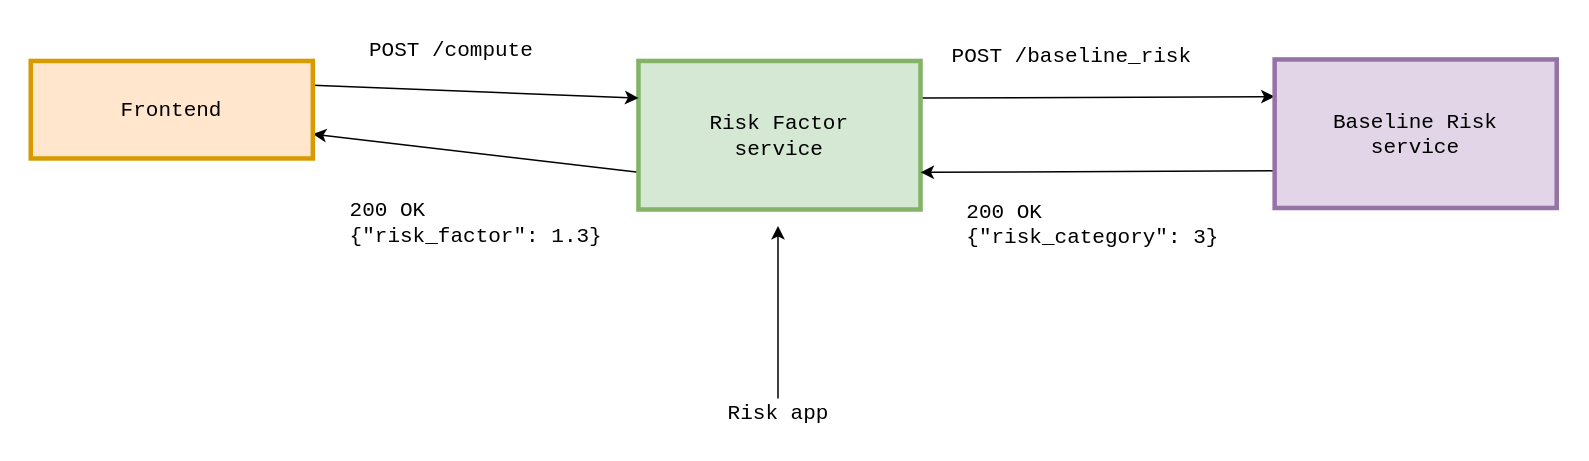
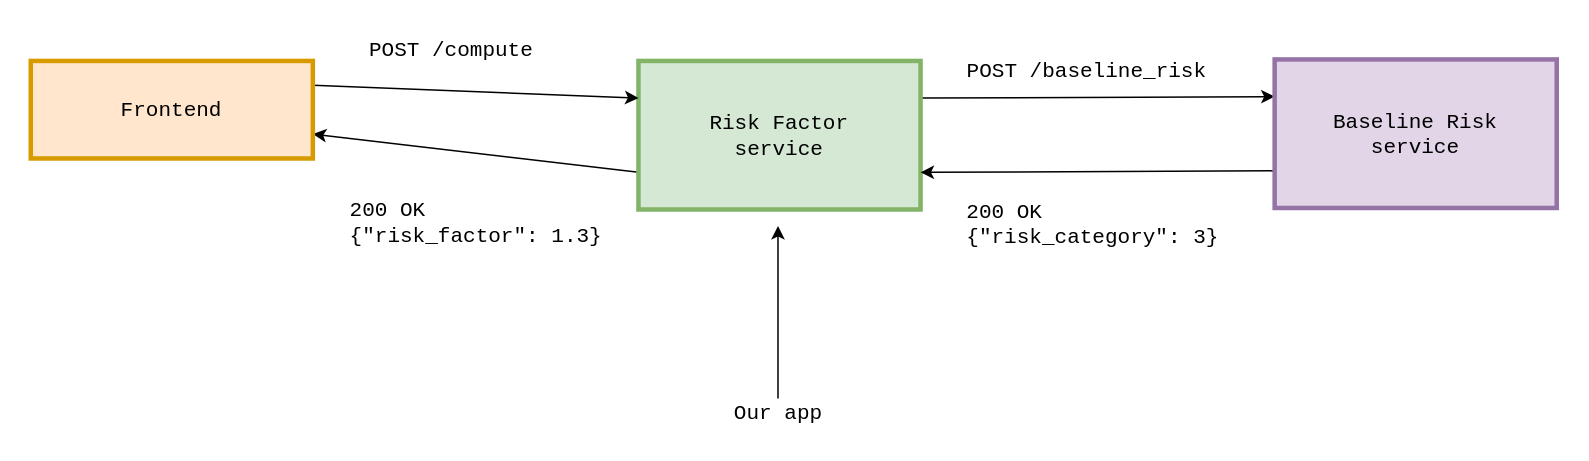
(1072, 56) -> (1087, 71)
(779, 413) -> (779, 413)
